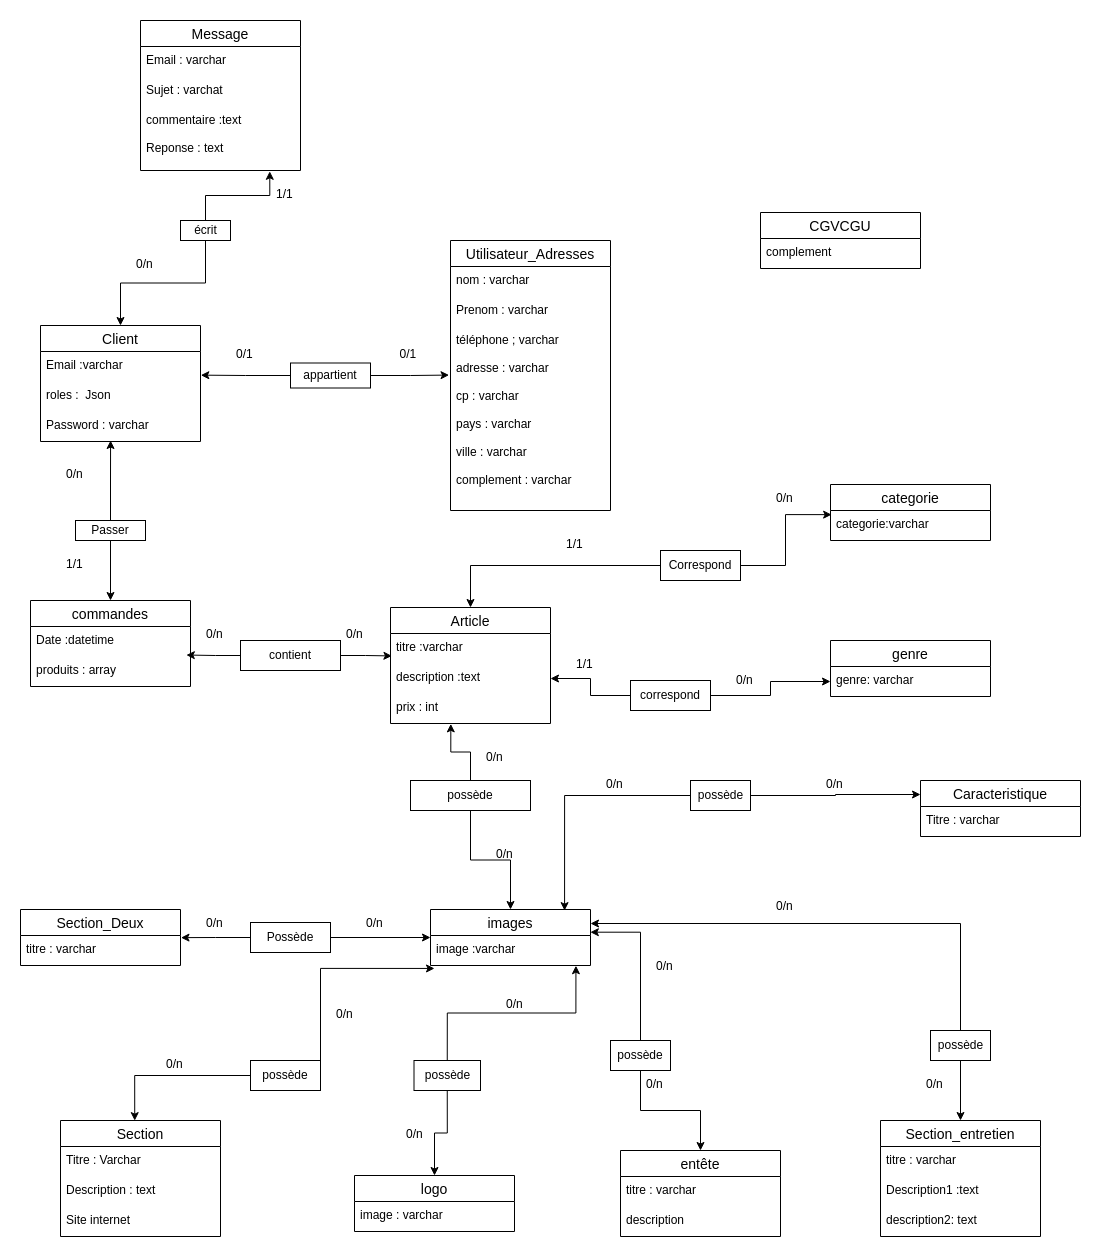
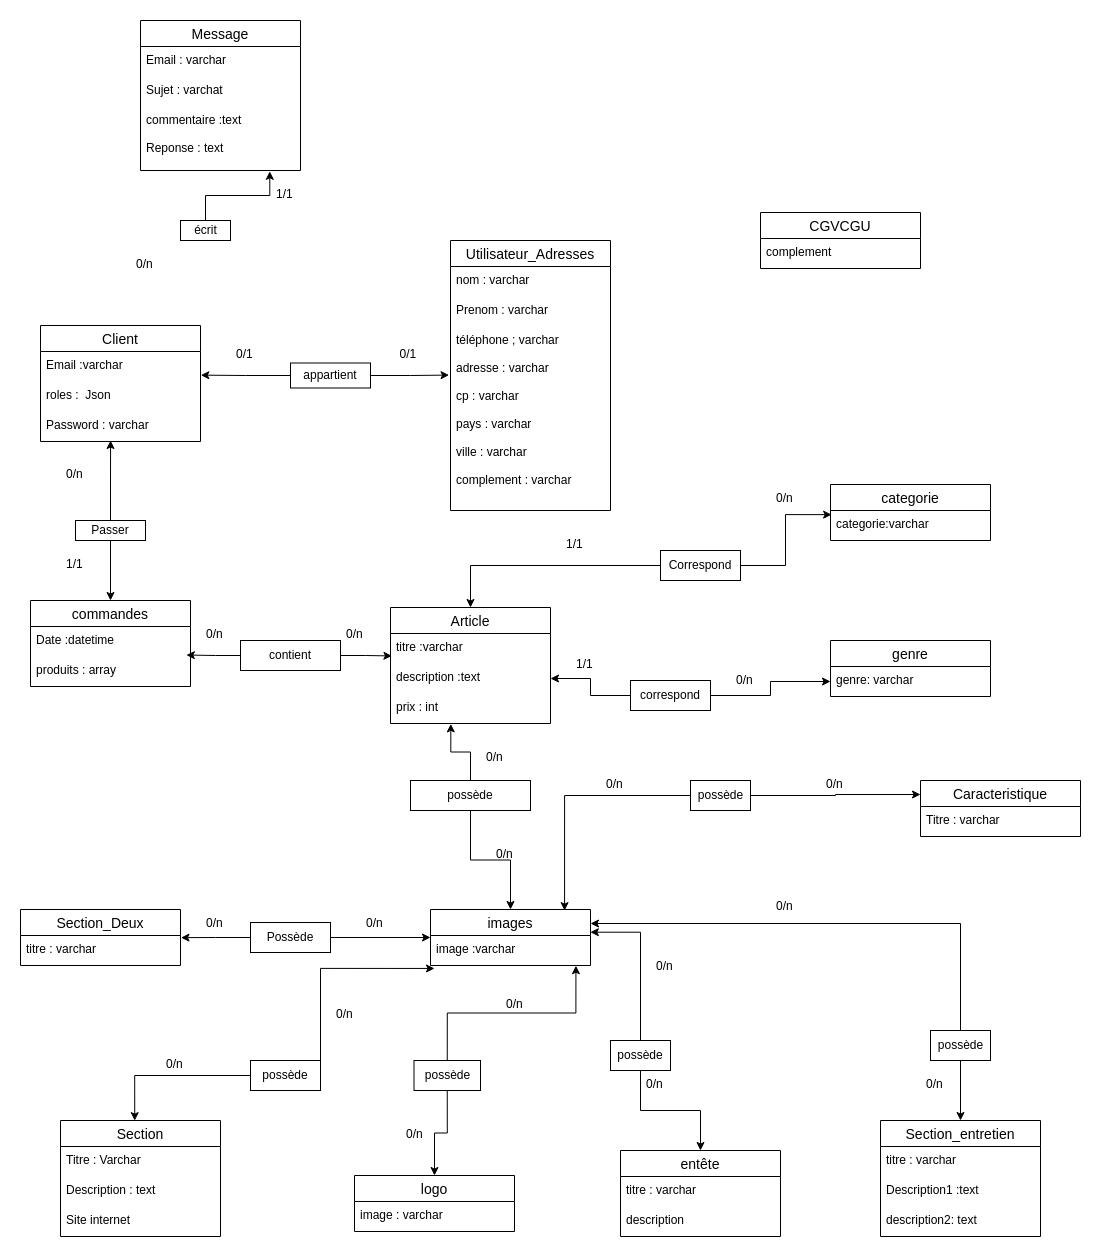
(167, 283) -> none
